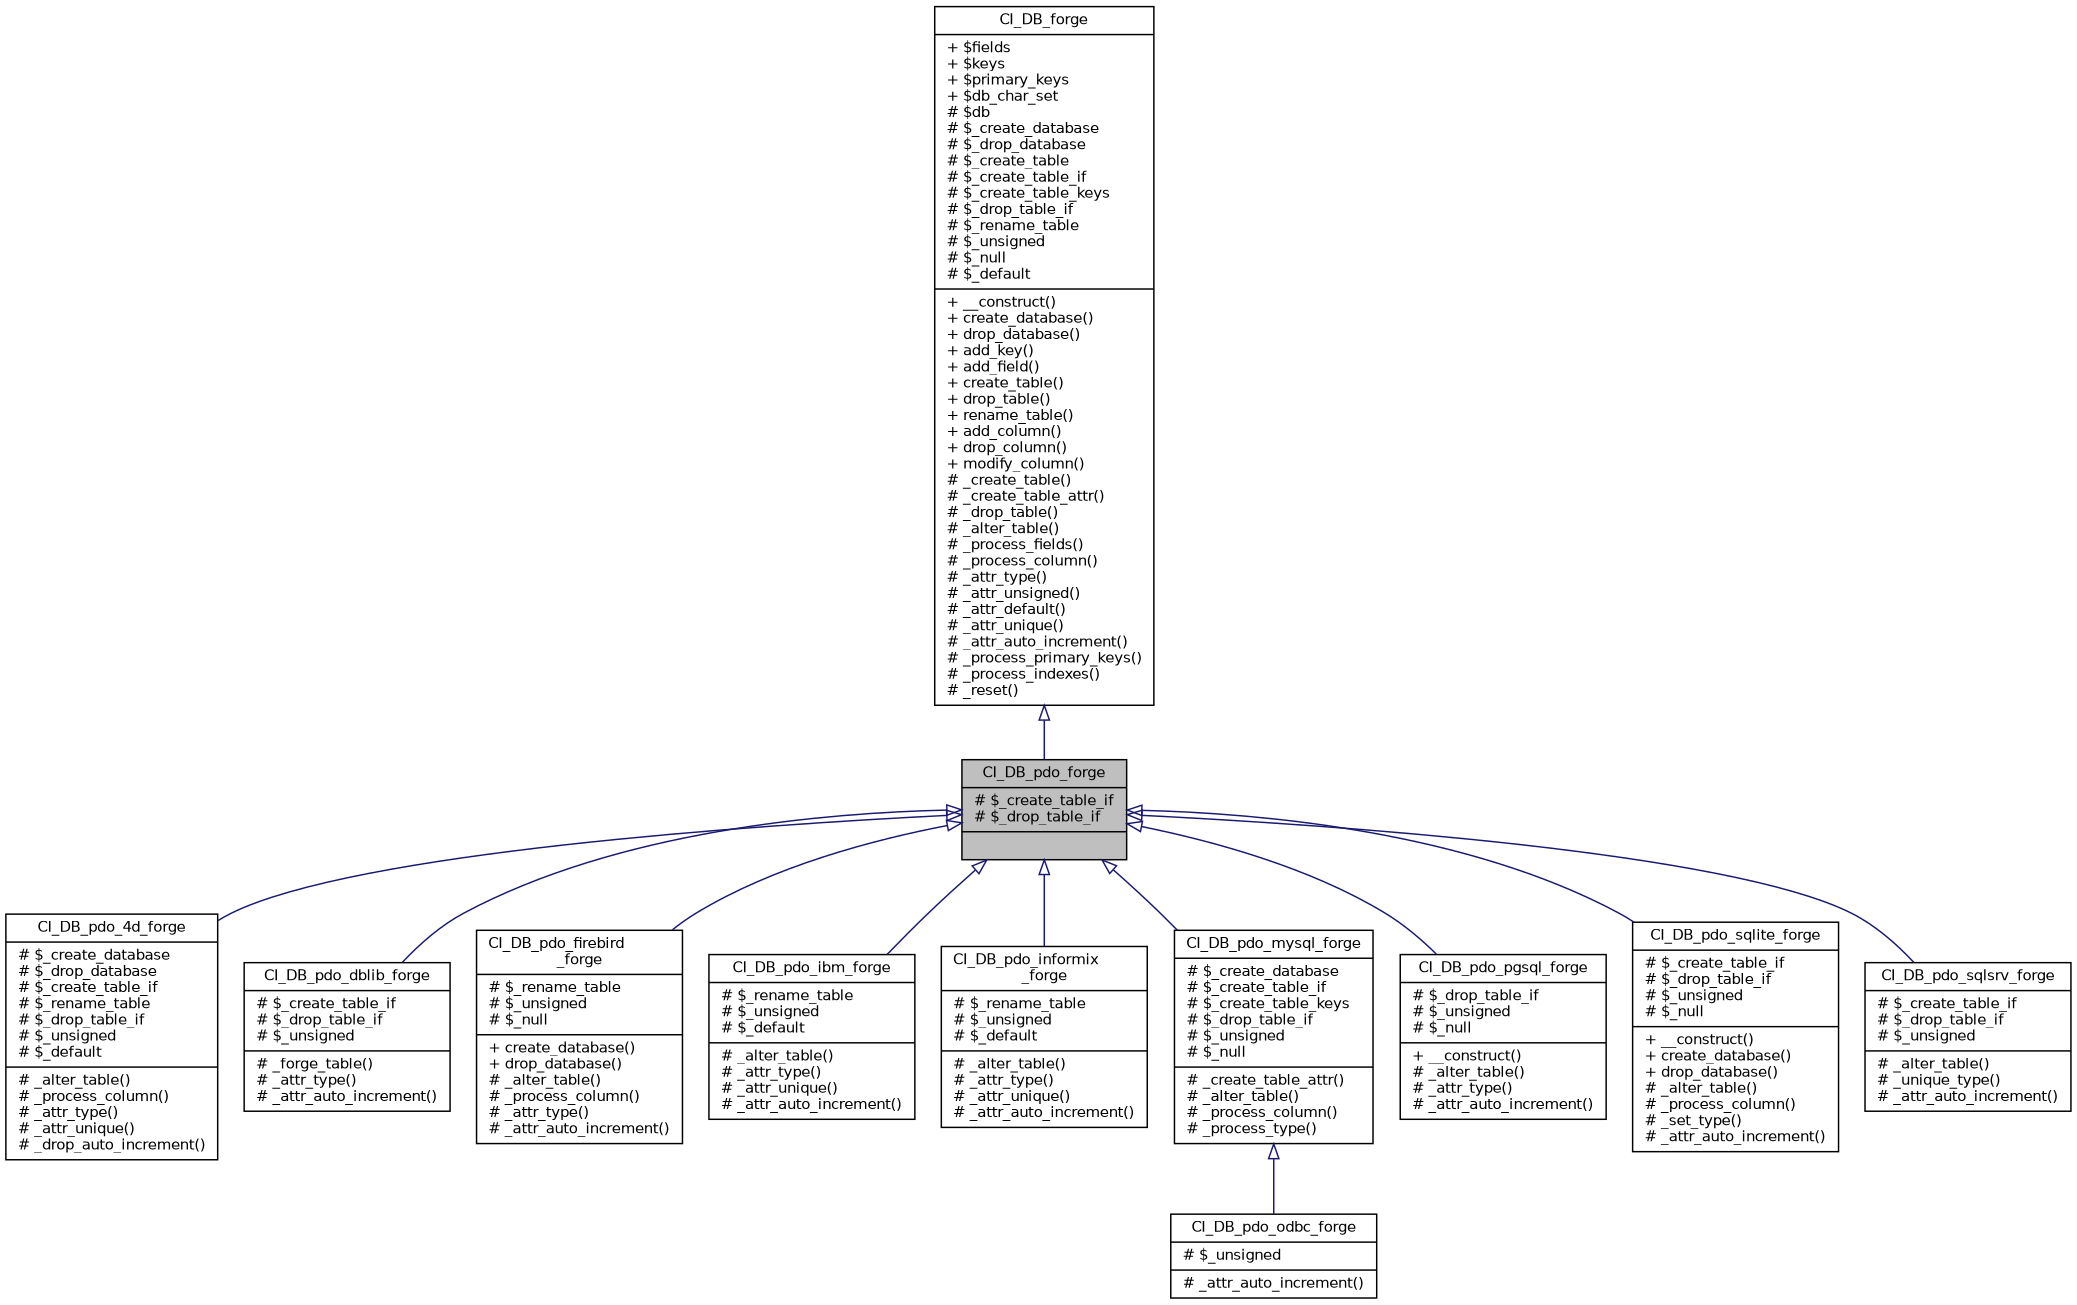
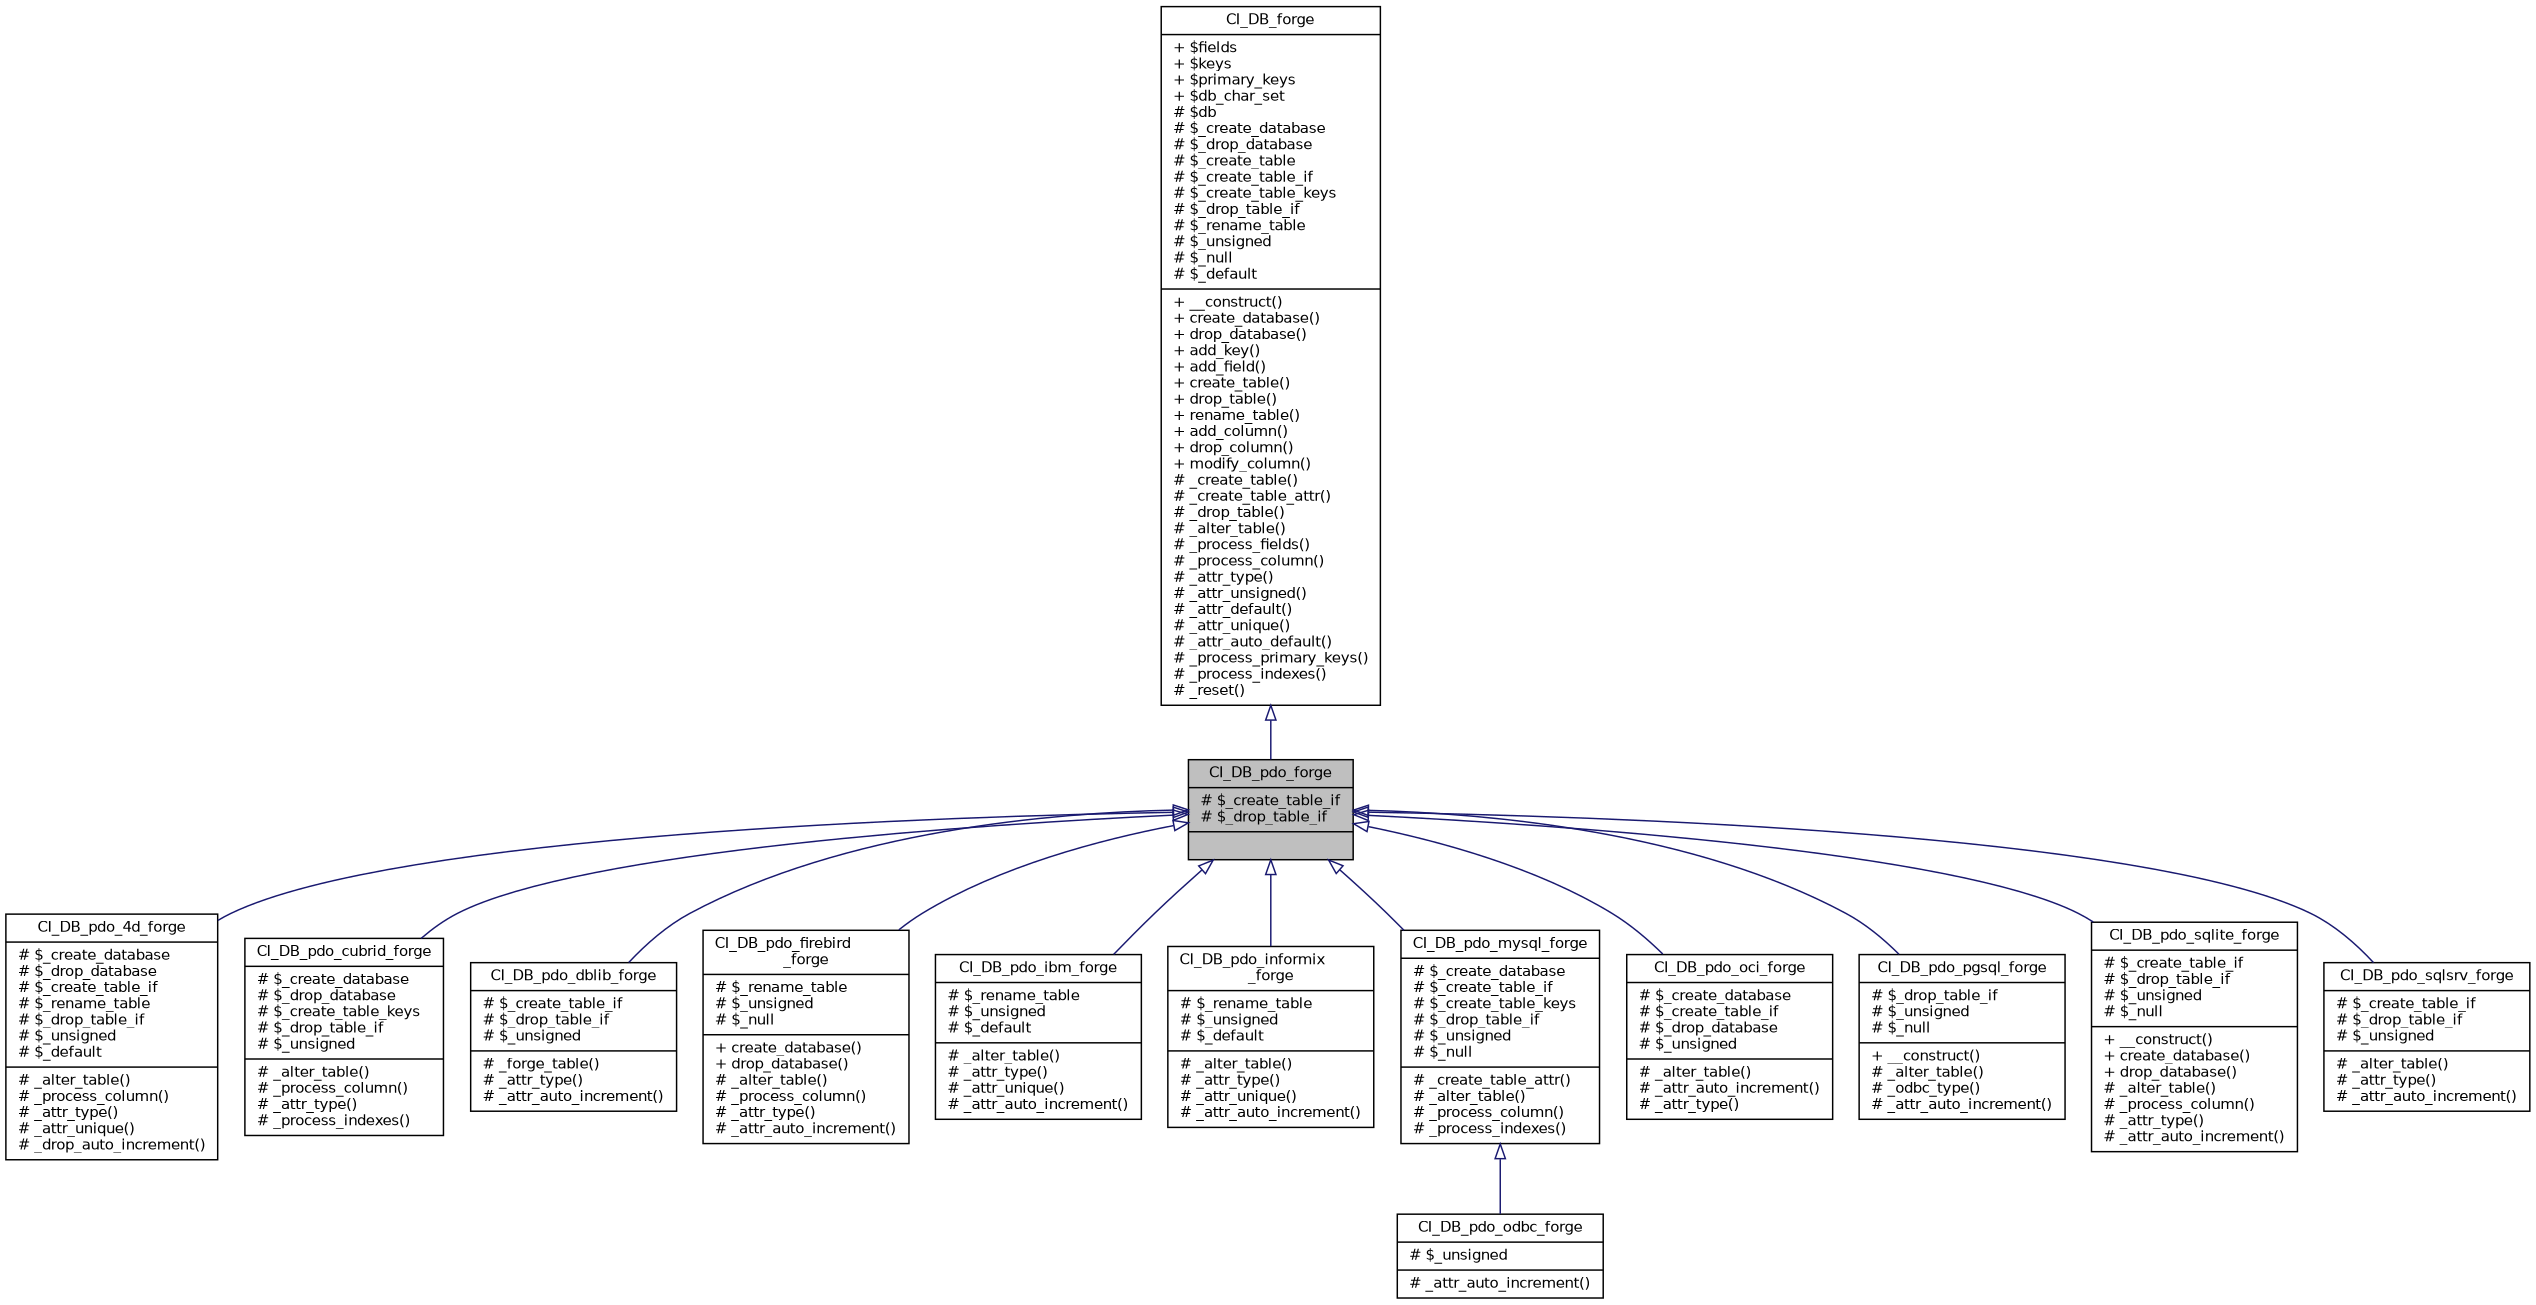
(1038, 642) -> (1253, 642)
none -> (344, 1037)
none -> (1730, 1037)
(1939, 1080) -> (2386, 1080)
(1463, 1088) -> (1926, 1088)
(1694, 1121) -> (2154, 1121)
(1252, 1129) -> (1490, 1129)
